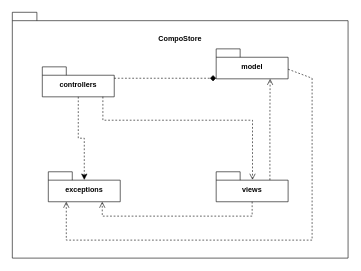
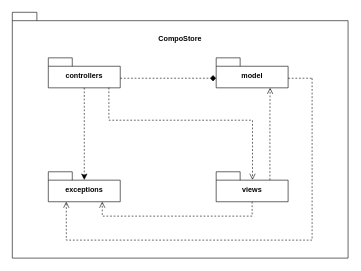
(252, 64) -> (252, 73)
(78, 82) -> (84, 73)
